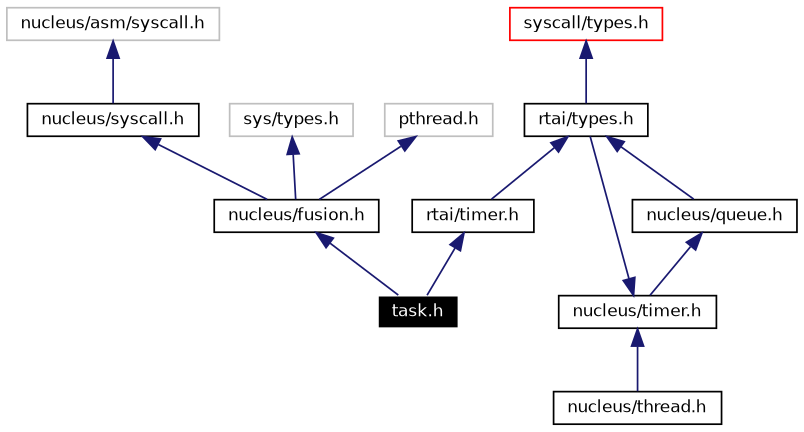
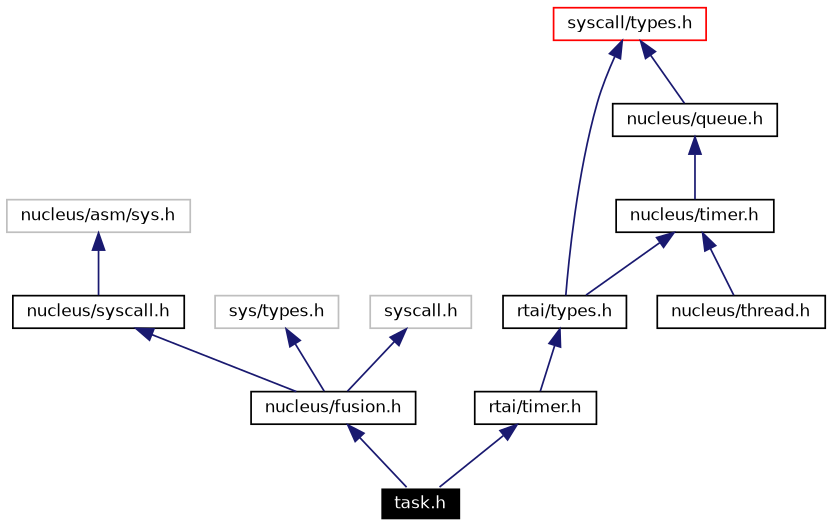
(113, 24) -> (99, 216)
(439, 120) -> (421, 312)
(657, 173) -> (667, 79)
